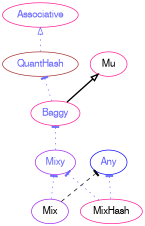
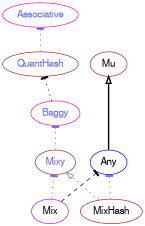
(40, 41) -> (40, 41)
(109, 64) -> (109, 64)
(48, 90) -> (48, 90)
(80, 91) -> (109, 117)
(55, 162) -> (55, 162)
(109, 162) -> (109, 162)
(85, 189) -> (85, 189)
(111, 211) -> (111, 211)
